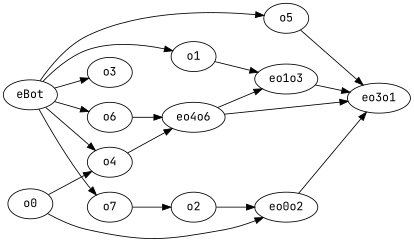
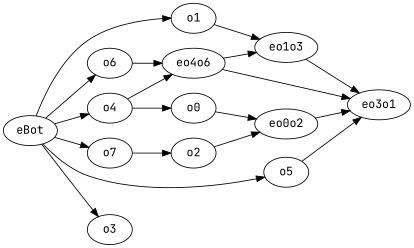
(66, 185) -> (147, 108)
